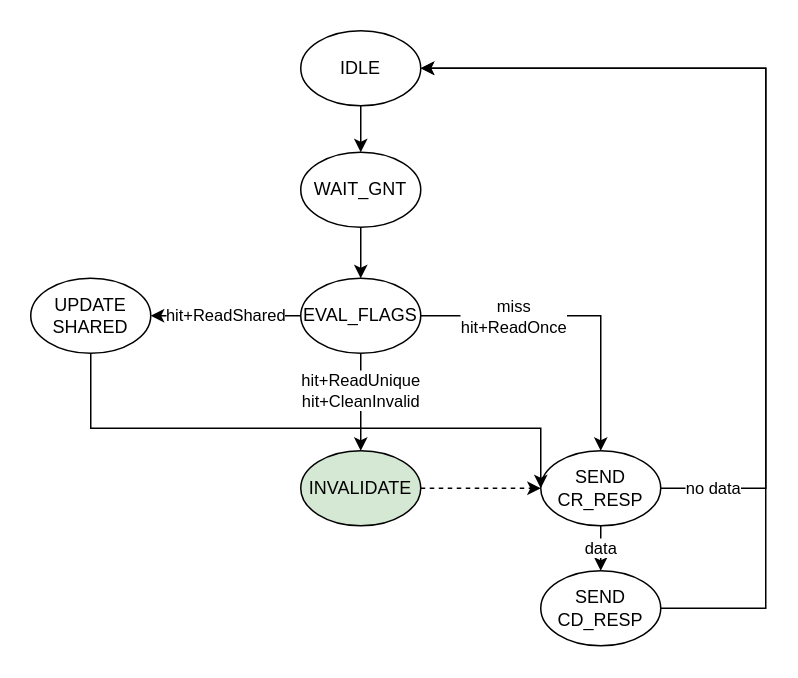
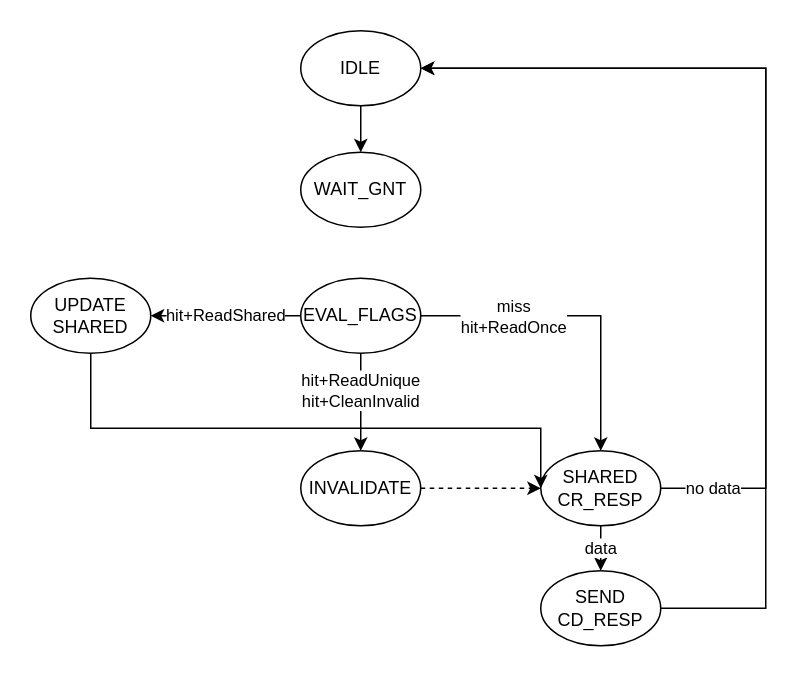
(361, 256) -> none
(361, 488) -> (361, 488)
(601, 488) -> (601, 488)
